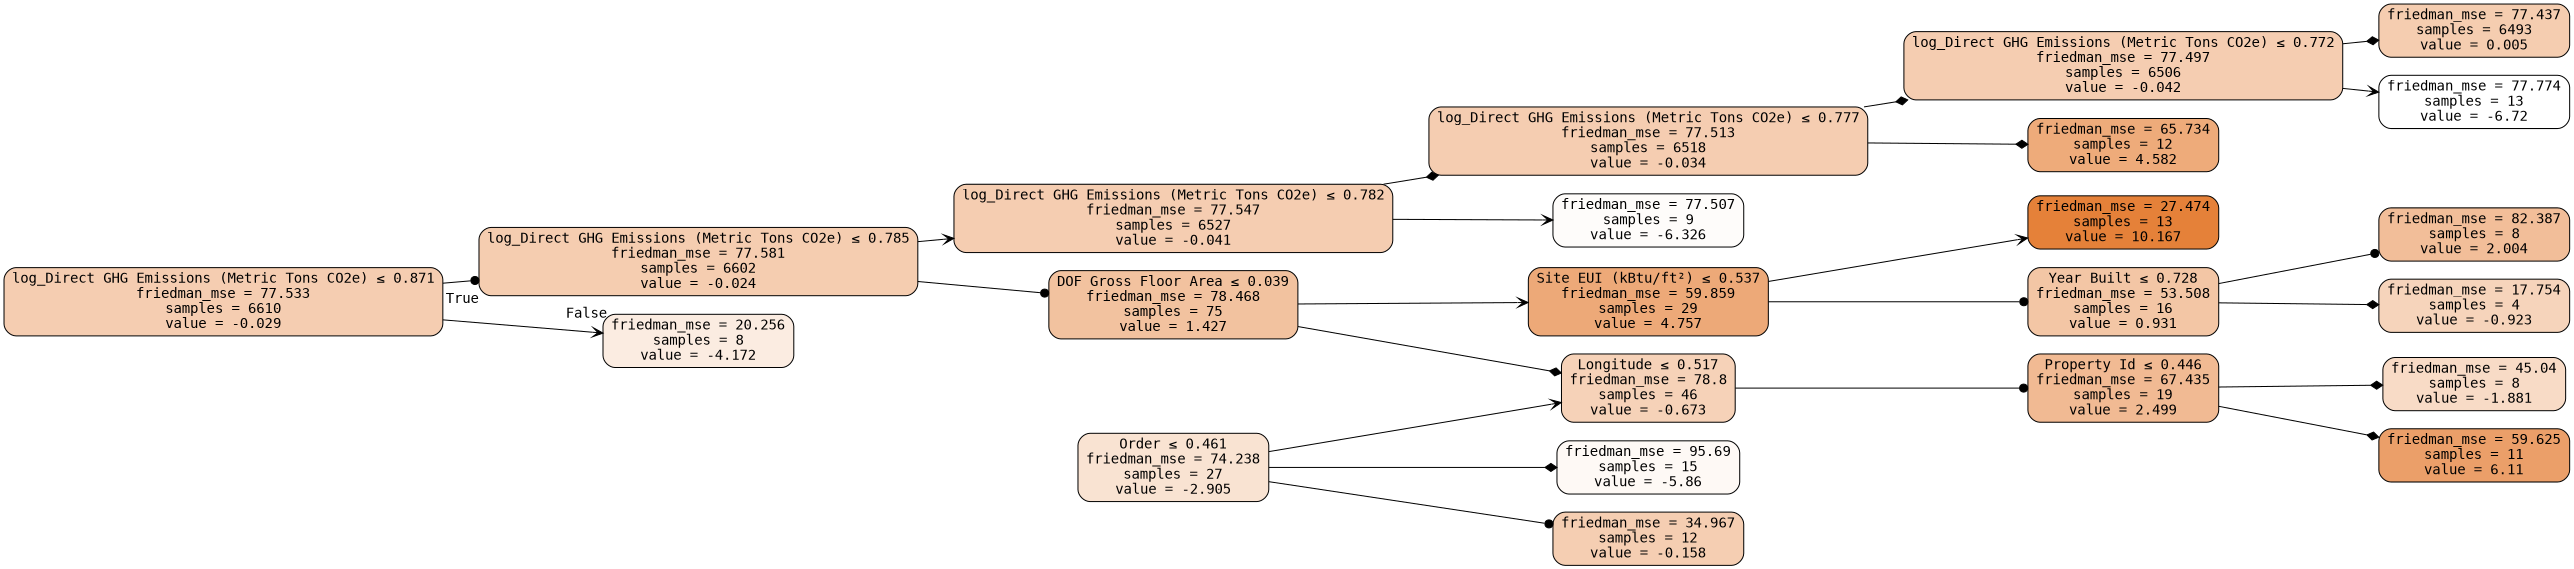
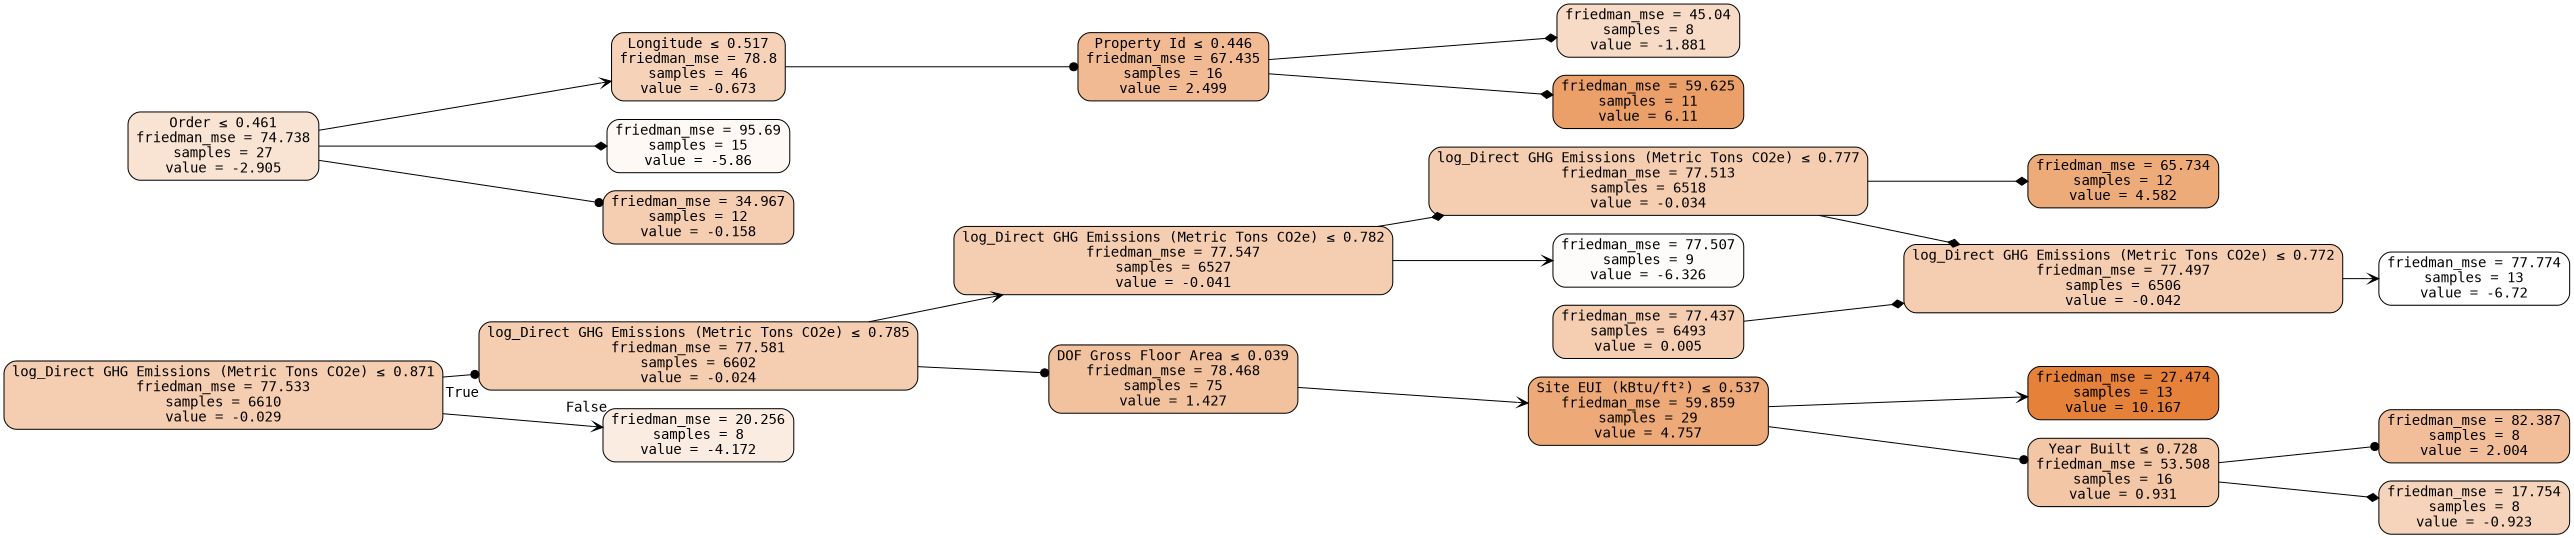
(2355, 43) -> (1818, 313)
(2474, 305) -> (2474, 507)
(1424, 349) -> none
(2123, 395) -> (1173, 74)
(1173, 459) -> (223, 138)
